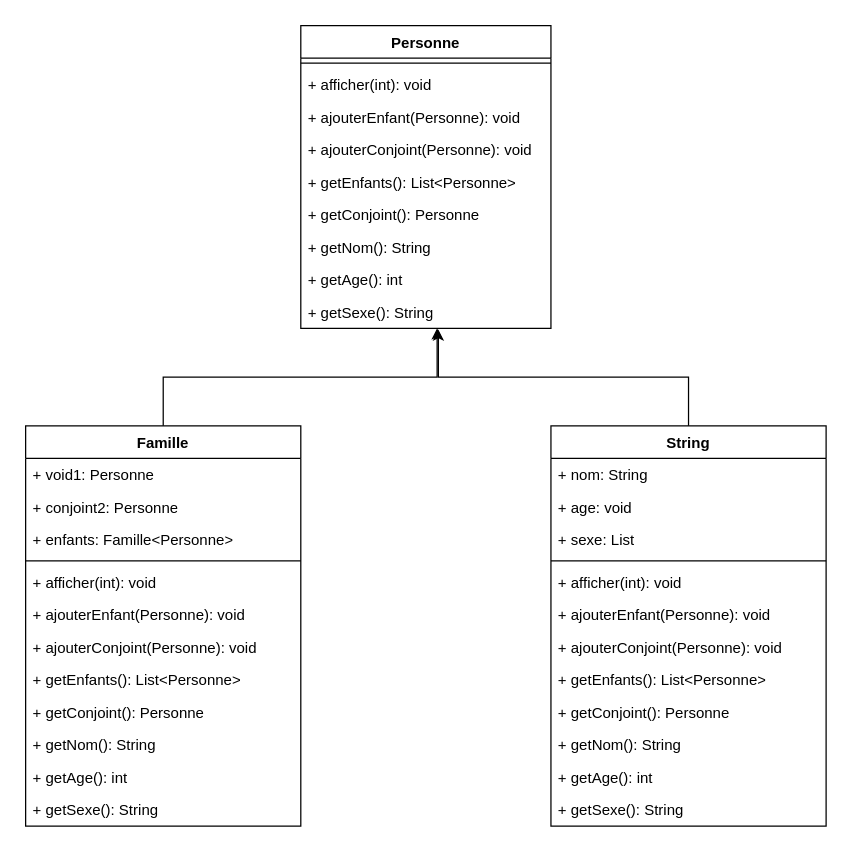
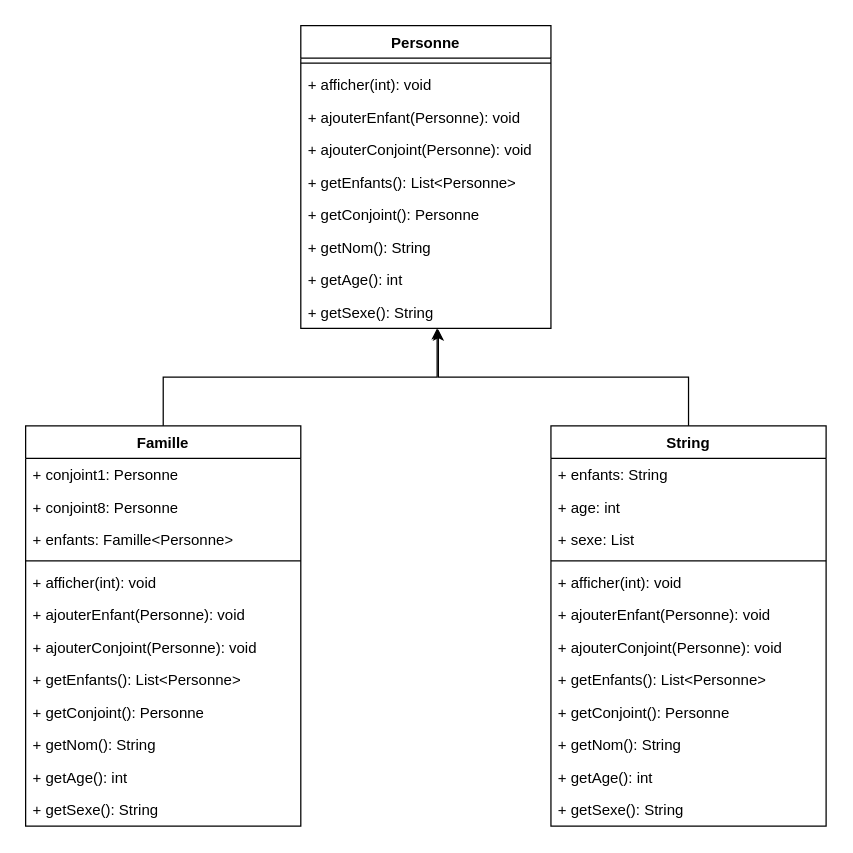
(97, 476) -> (114, 476)
(605, 476) -> (622, 476)
(114, 508) -> (114, 508)
(597, 508) -> (592, 508)
